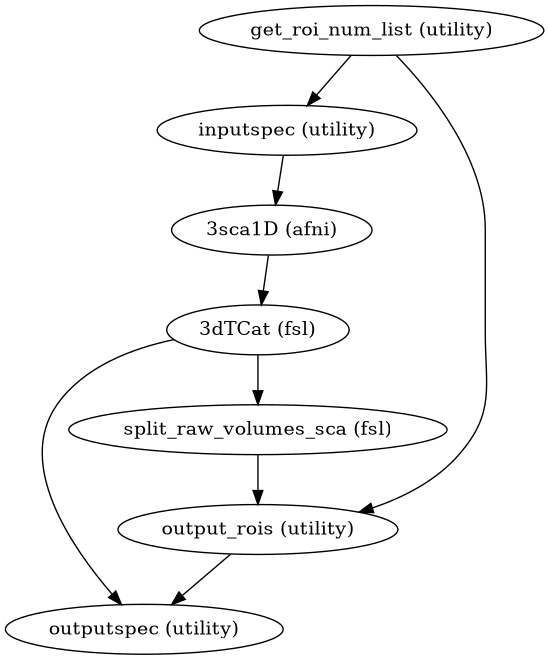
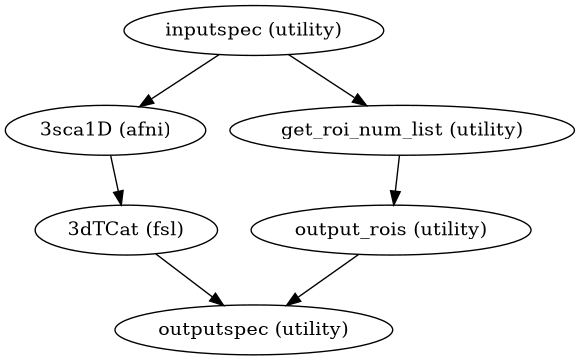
(334, 75) -> (322, 76)
(258, 430) -> none
